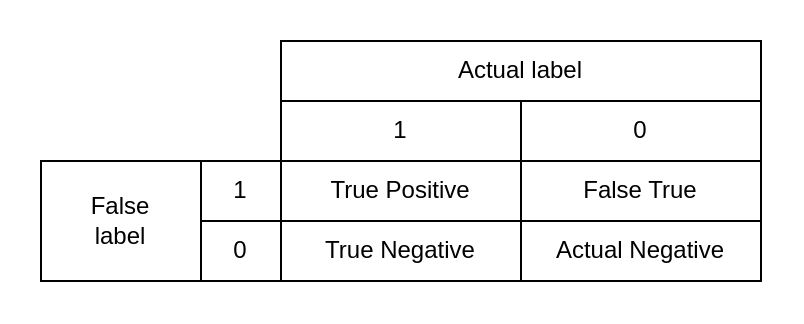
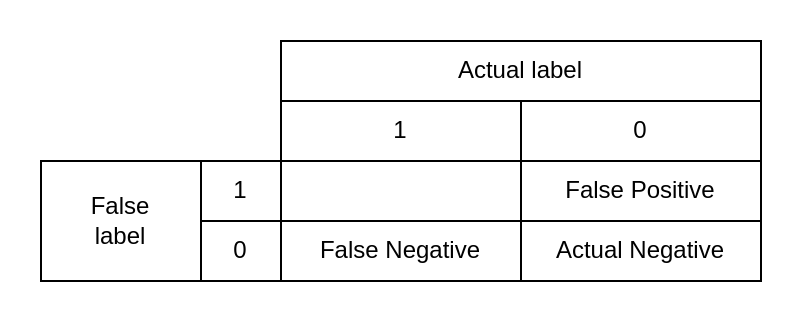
(401, 191) -> none
(641, 191) -> (641, 191)
(401, 251) -> (401, 251)
